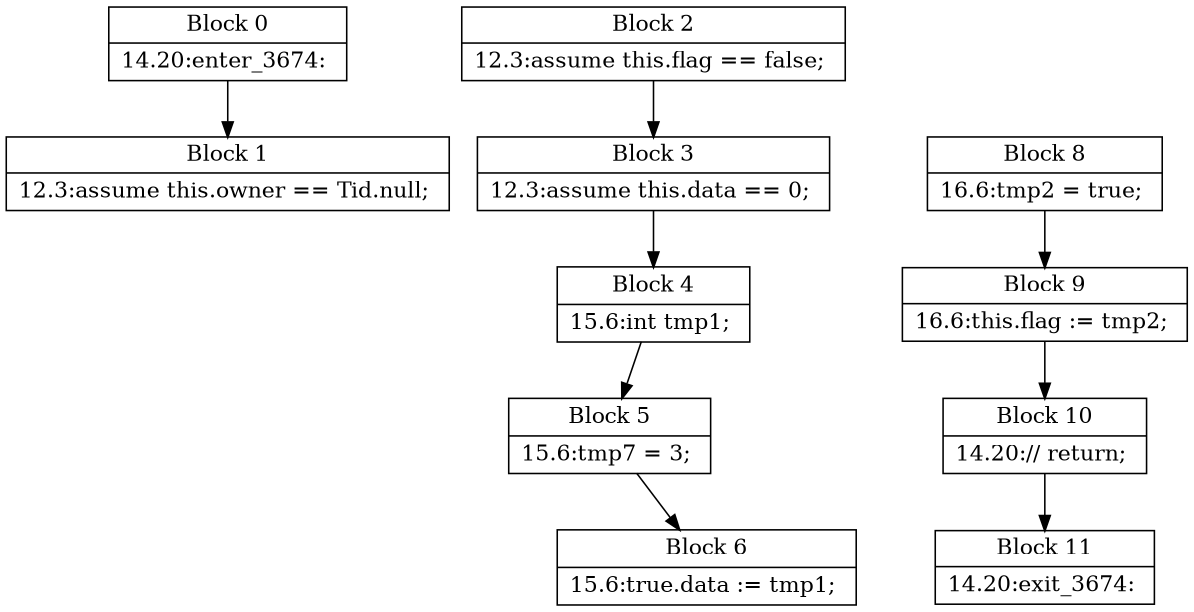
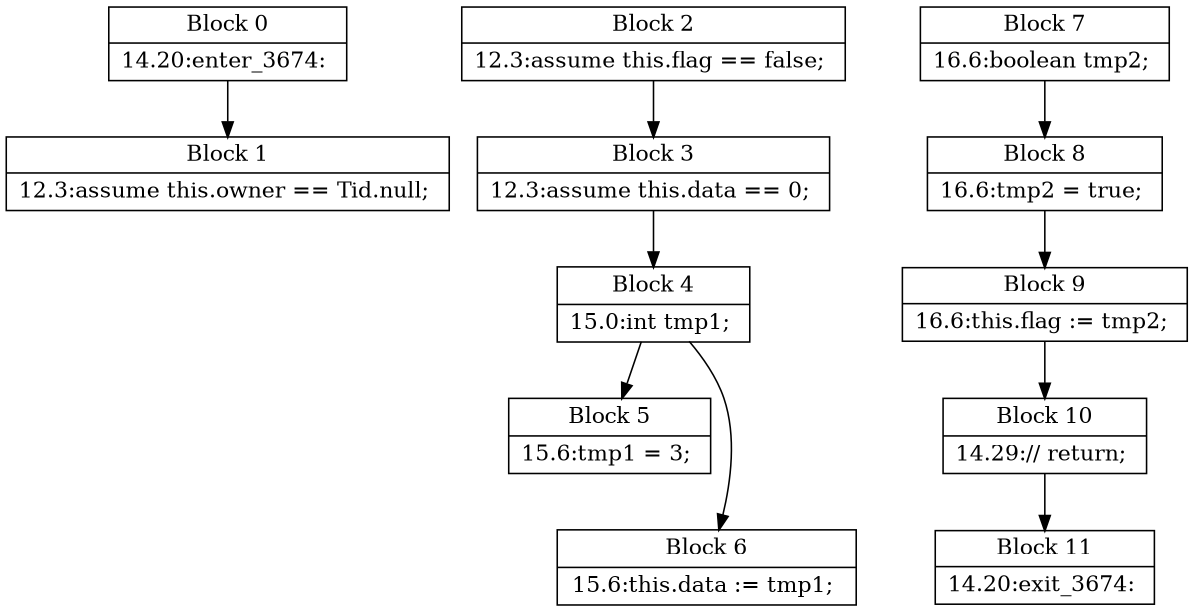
none -> (1045, 44)
(654, 322) -> (654, 322)
(610, 454) -> (610, 454)
(1045, 454) -> (1045, 454)
(654, 495) -> (730, 423)
(707, 585) -> (707, 585)
